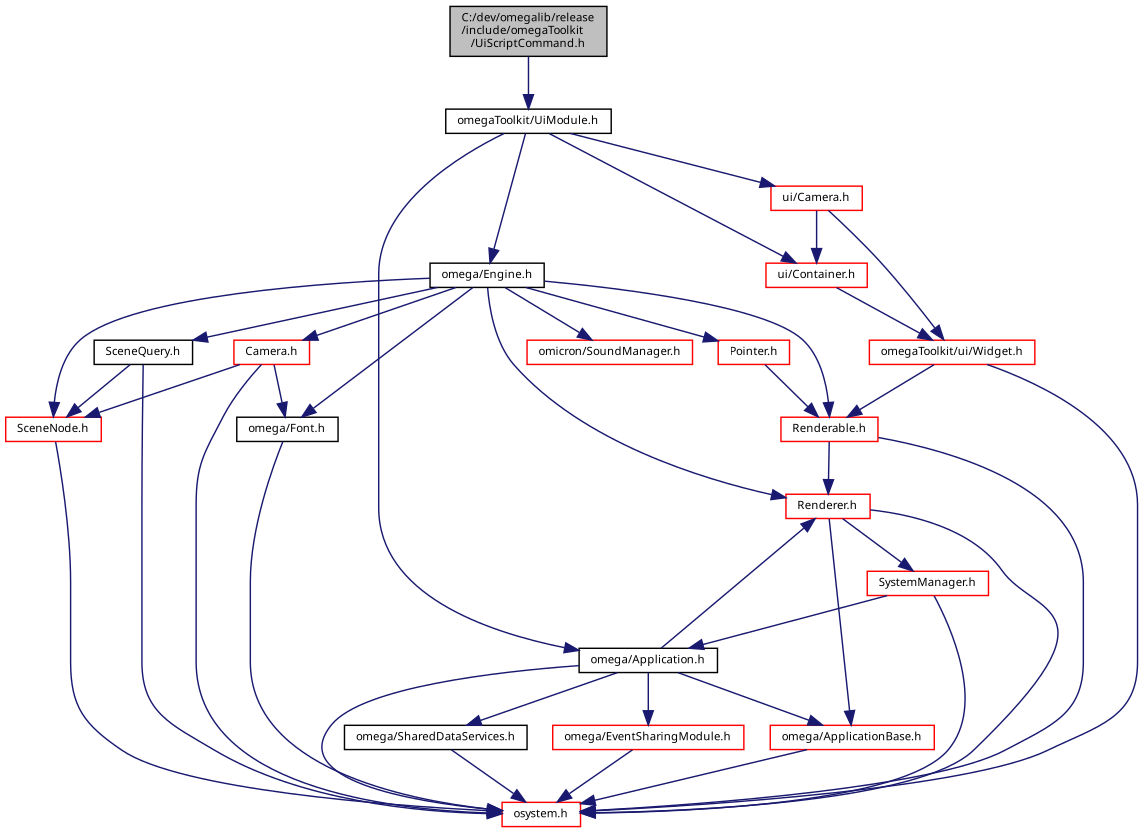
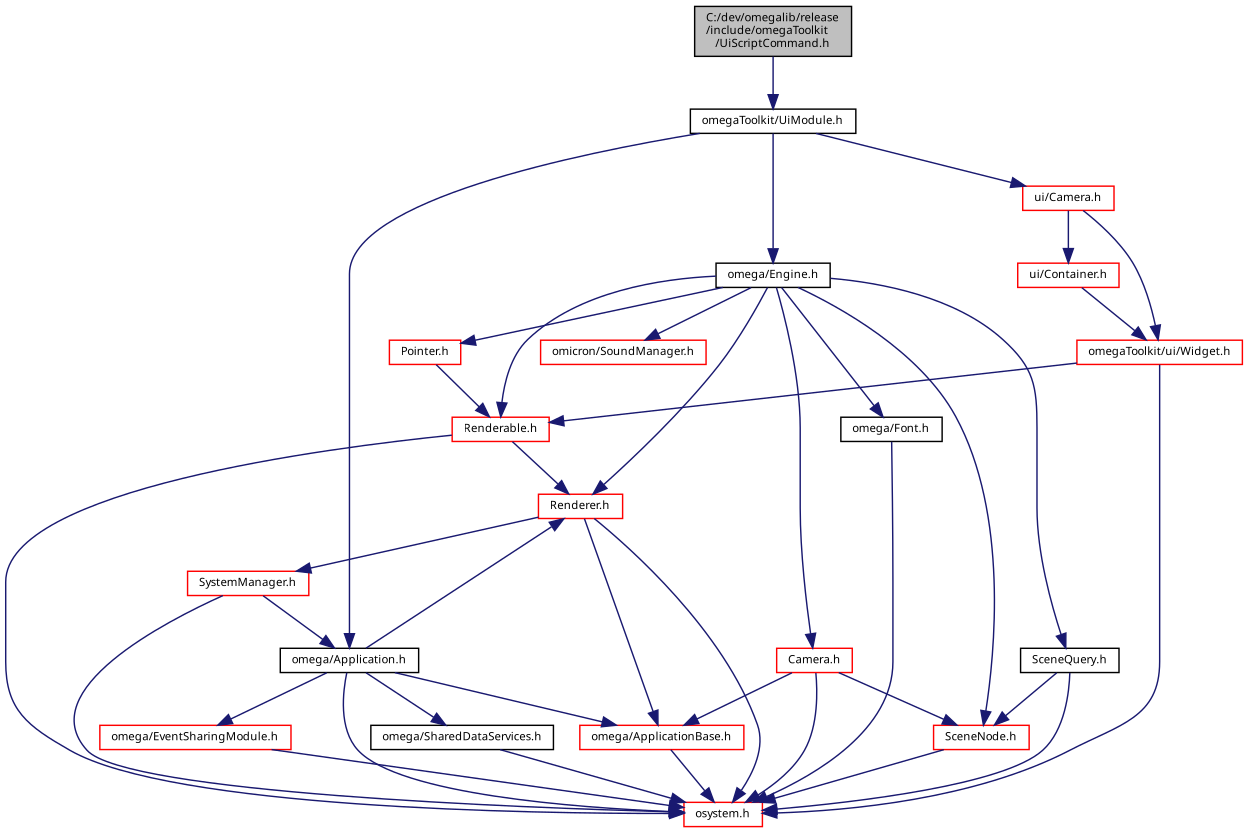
(666, 195) -> none
(278, 384) -> (754, 691)
